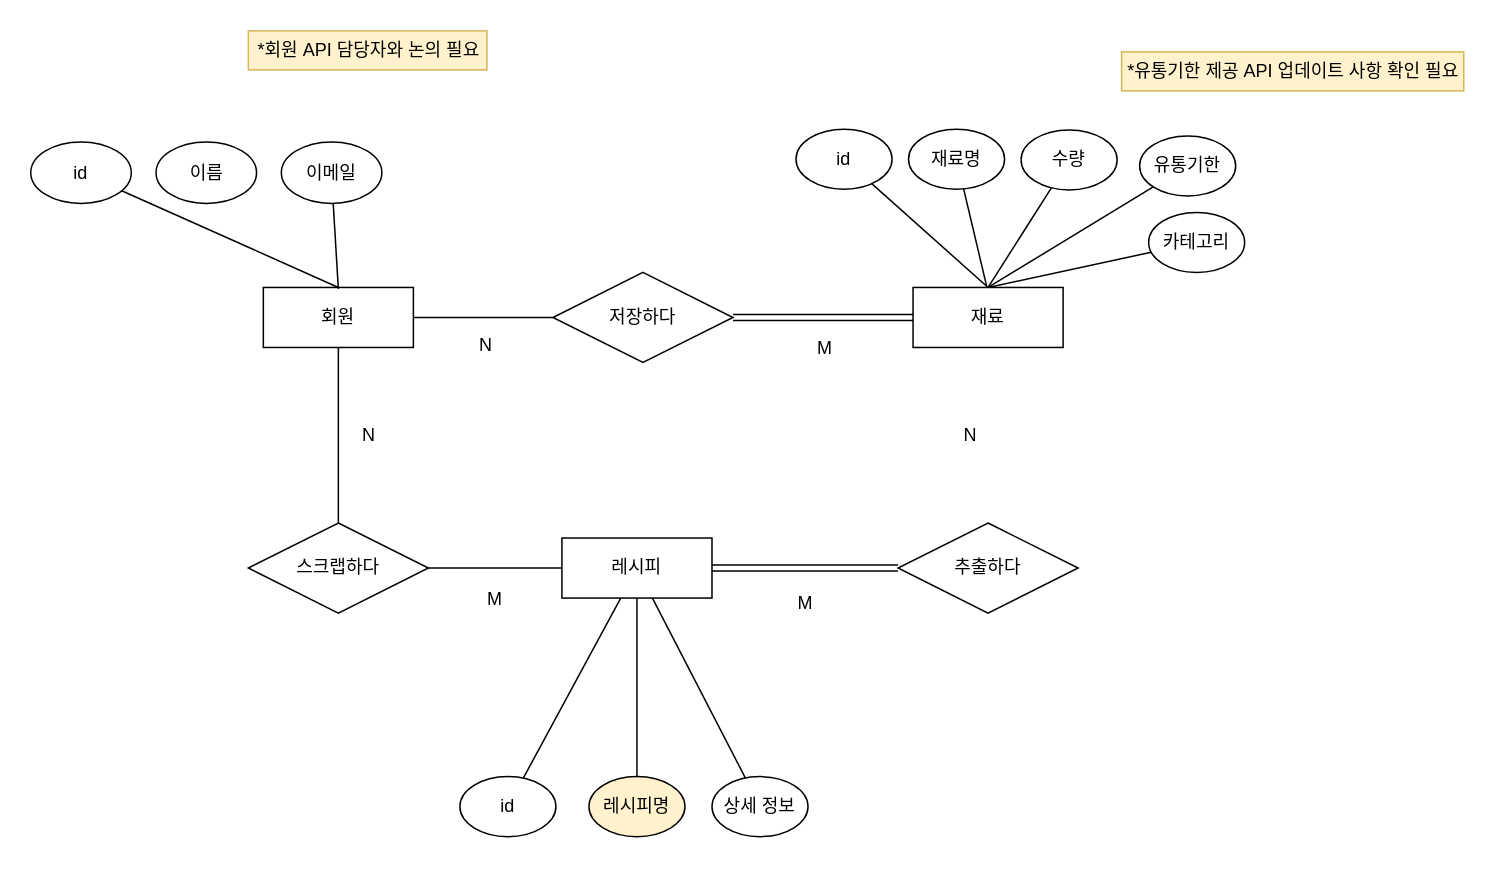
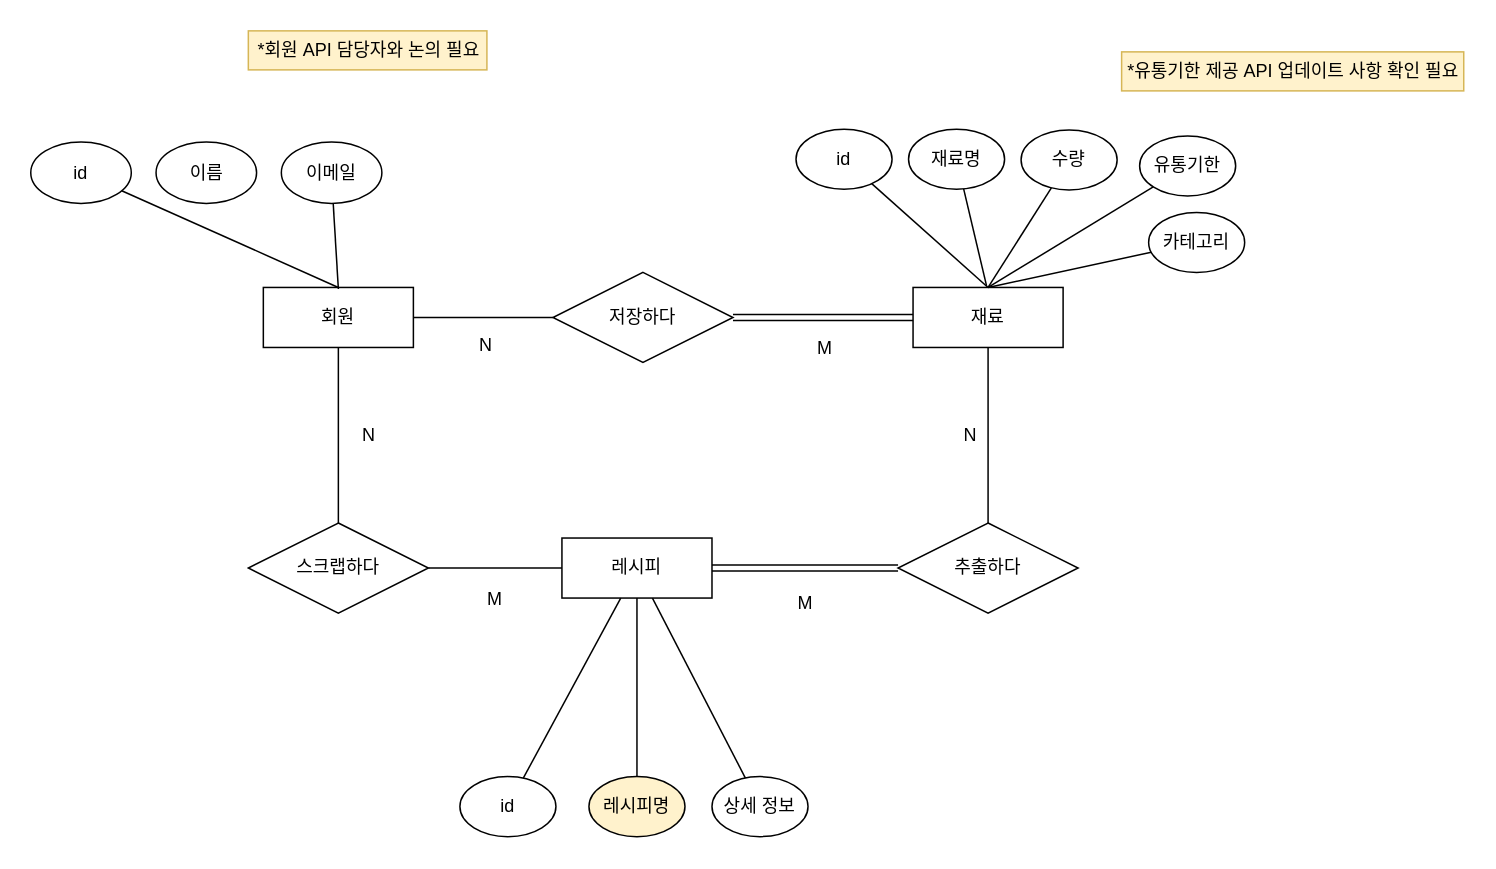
none -> (988, 434)
